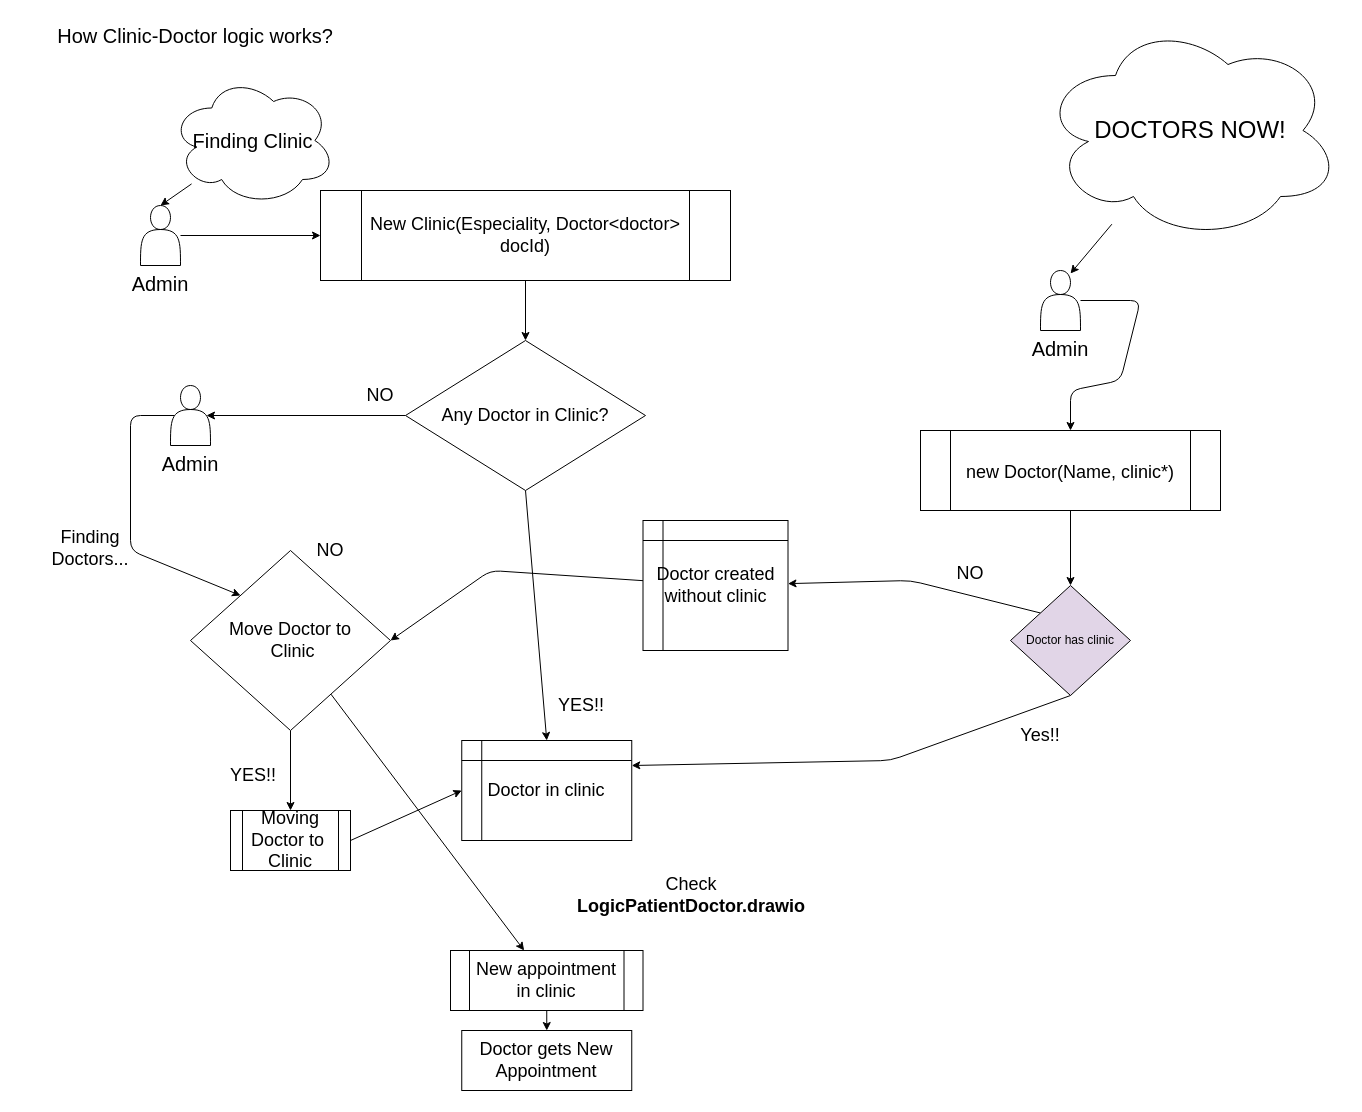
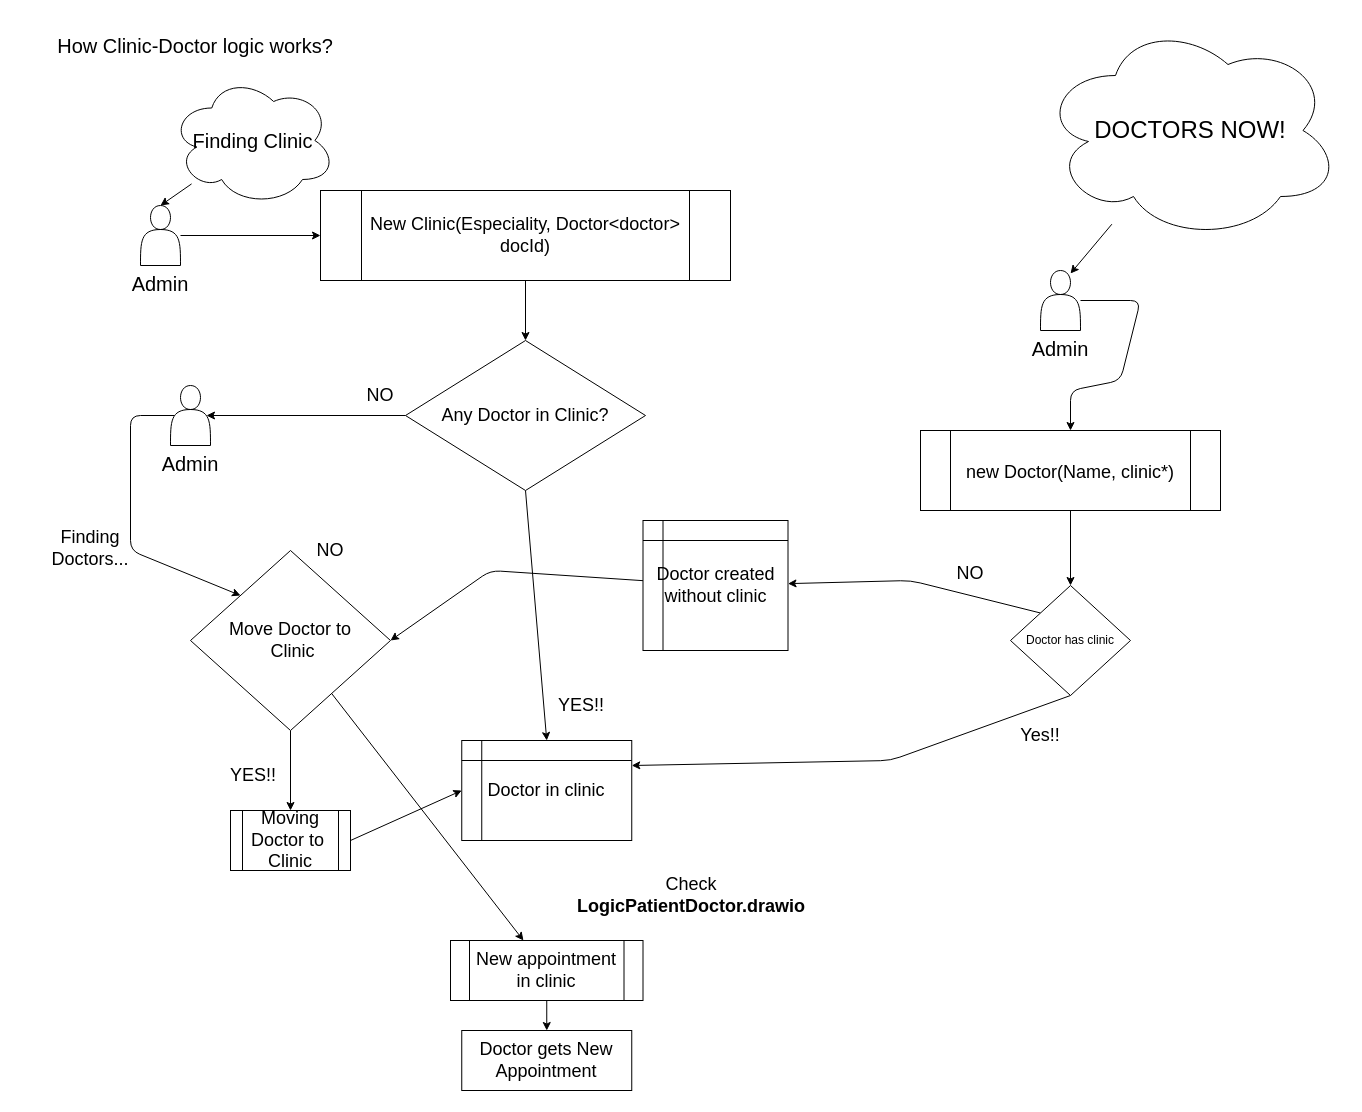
(196, 36) -> (196, 46)
(1071, 641) -> (1071, 641)
(547, 981) -> (547, 971)
